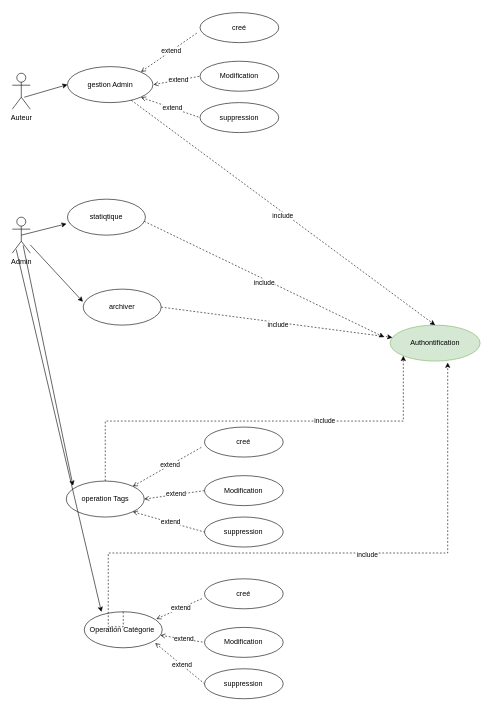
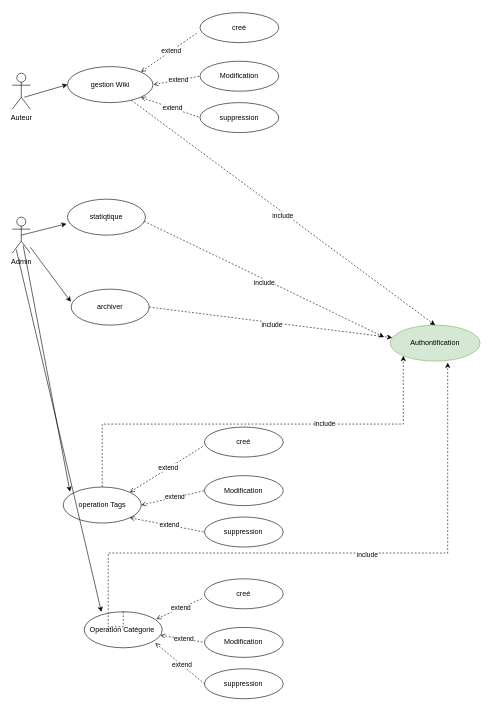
(110, 84) -> (110, 84)
(122, 307) -> (110, 307)
(105, 499) -> (102, 505)
